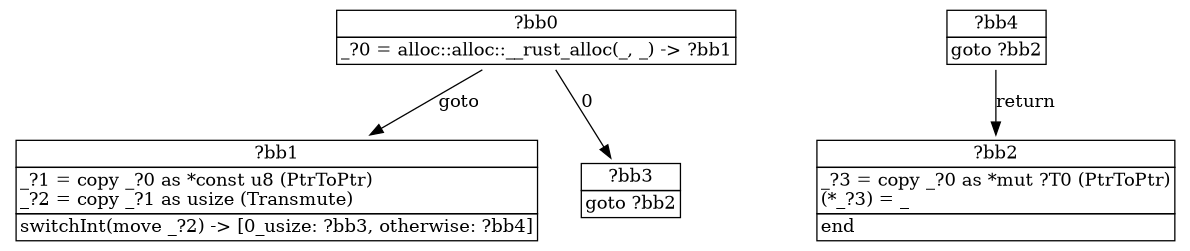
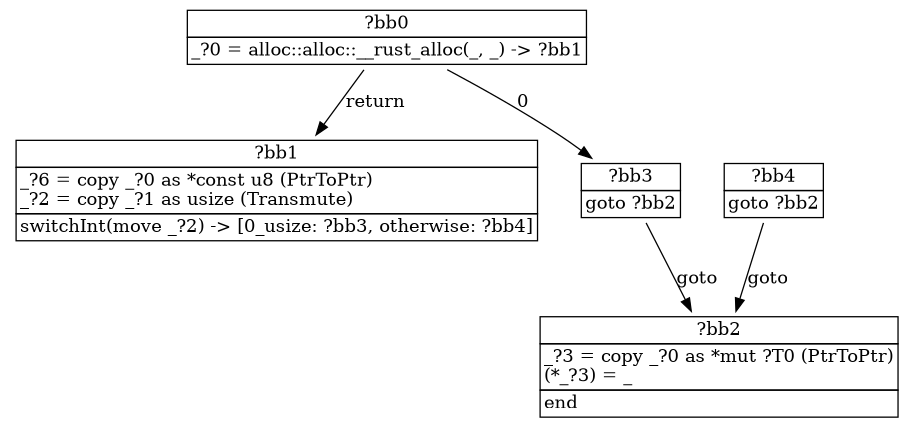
(459, 102) -> (375, 102)
(1025, 102) -> (768, 279)
(196, 180) -> (196, 180)
none -> (666, 261)
